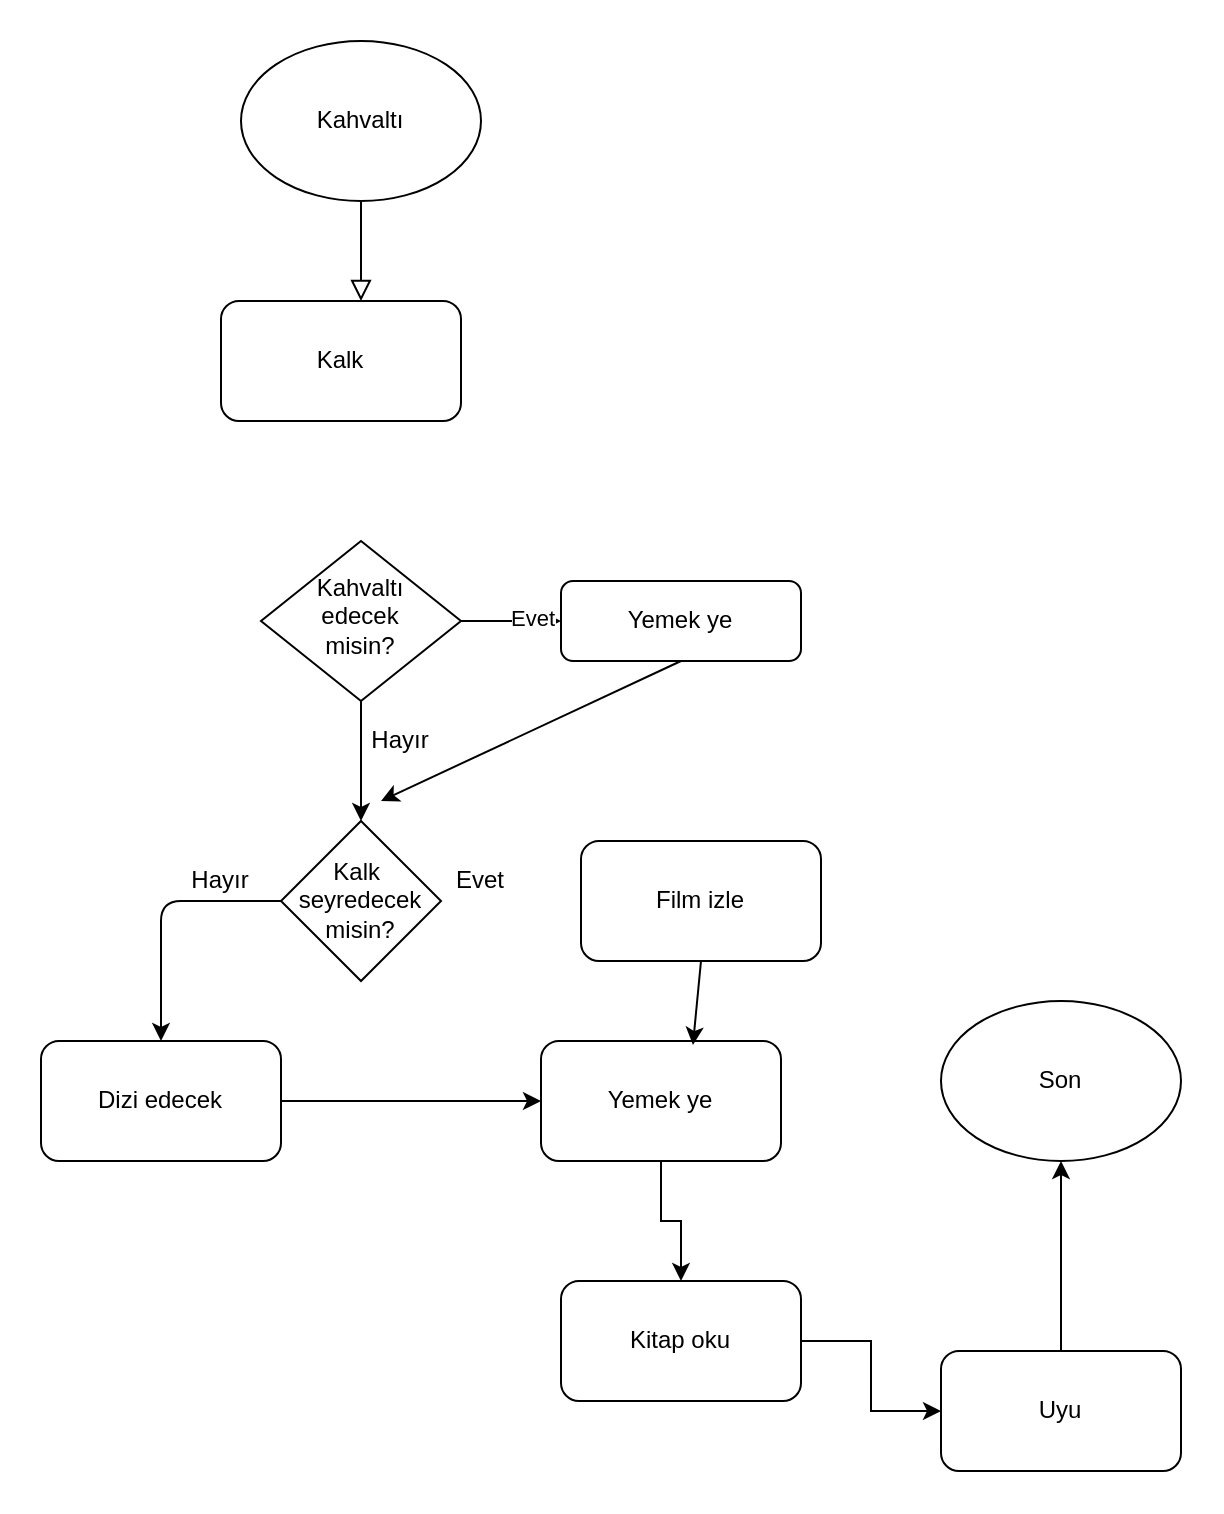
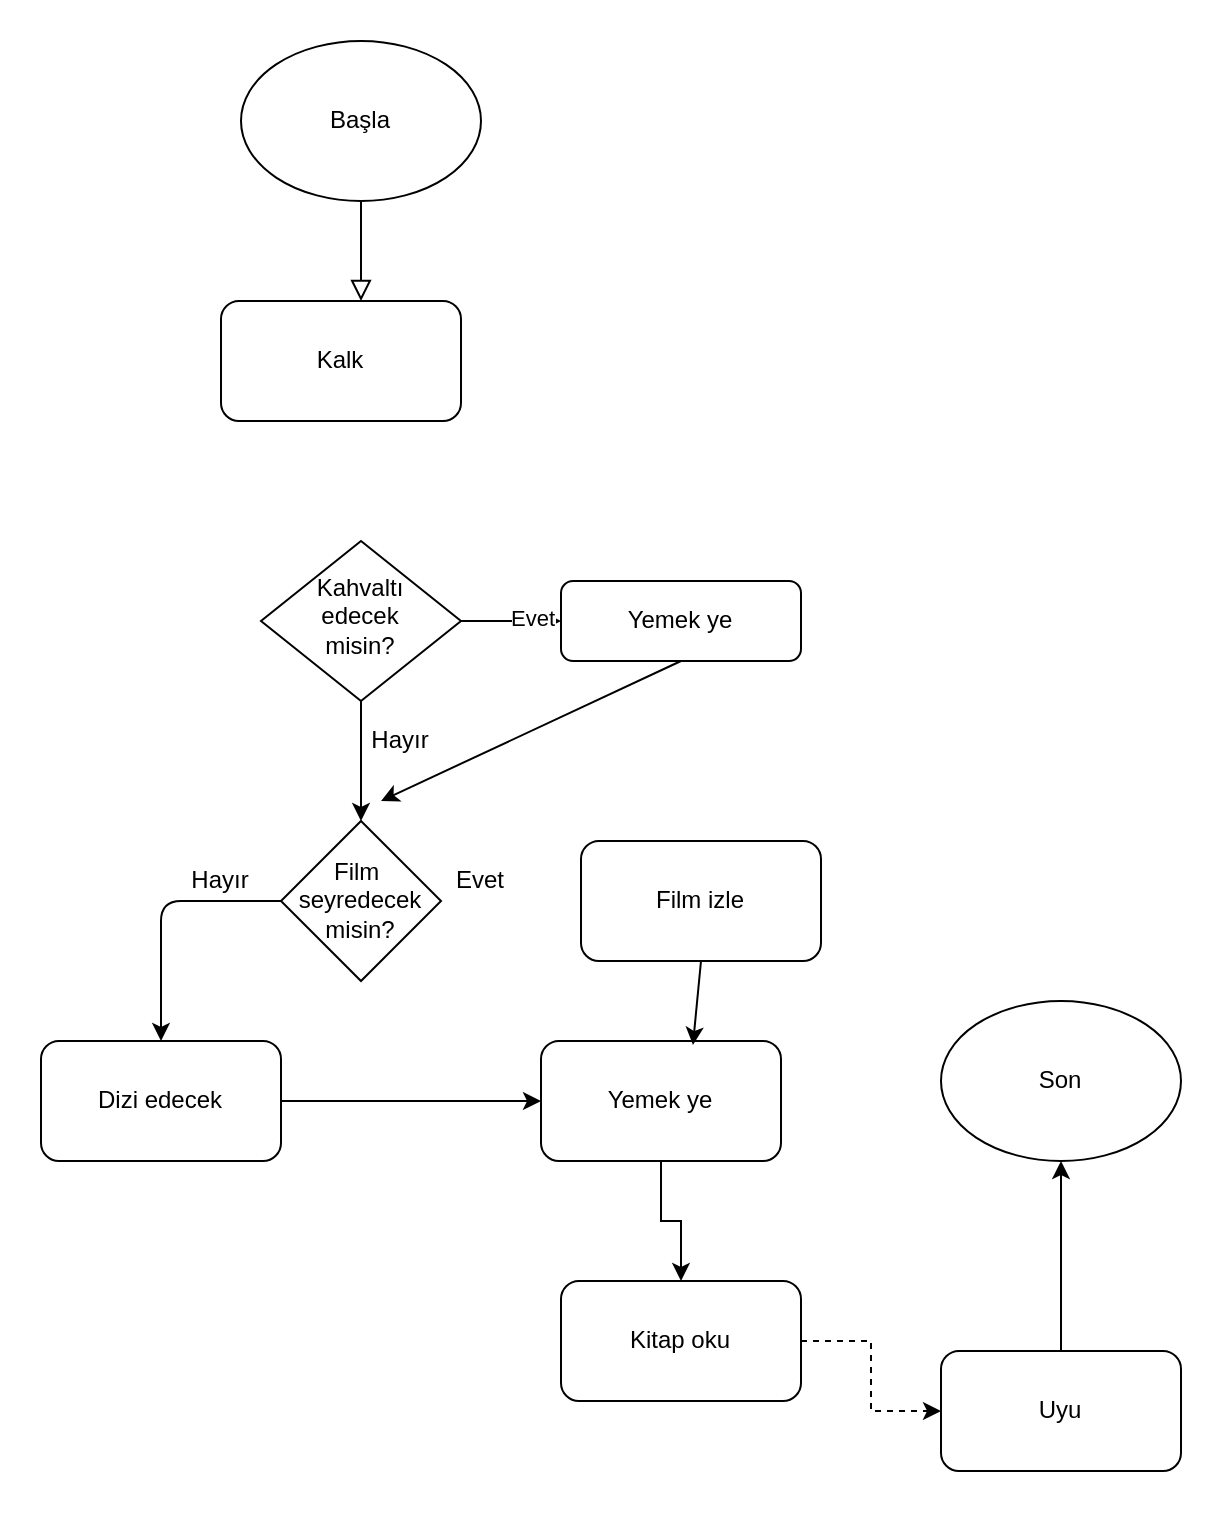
(361, 121) -> (361, 121)
(361, 901) -> (361, 901)
(871, 1368) -> (871, 1368)
